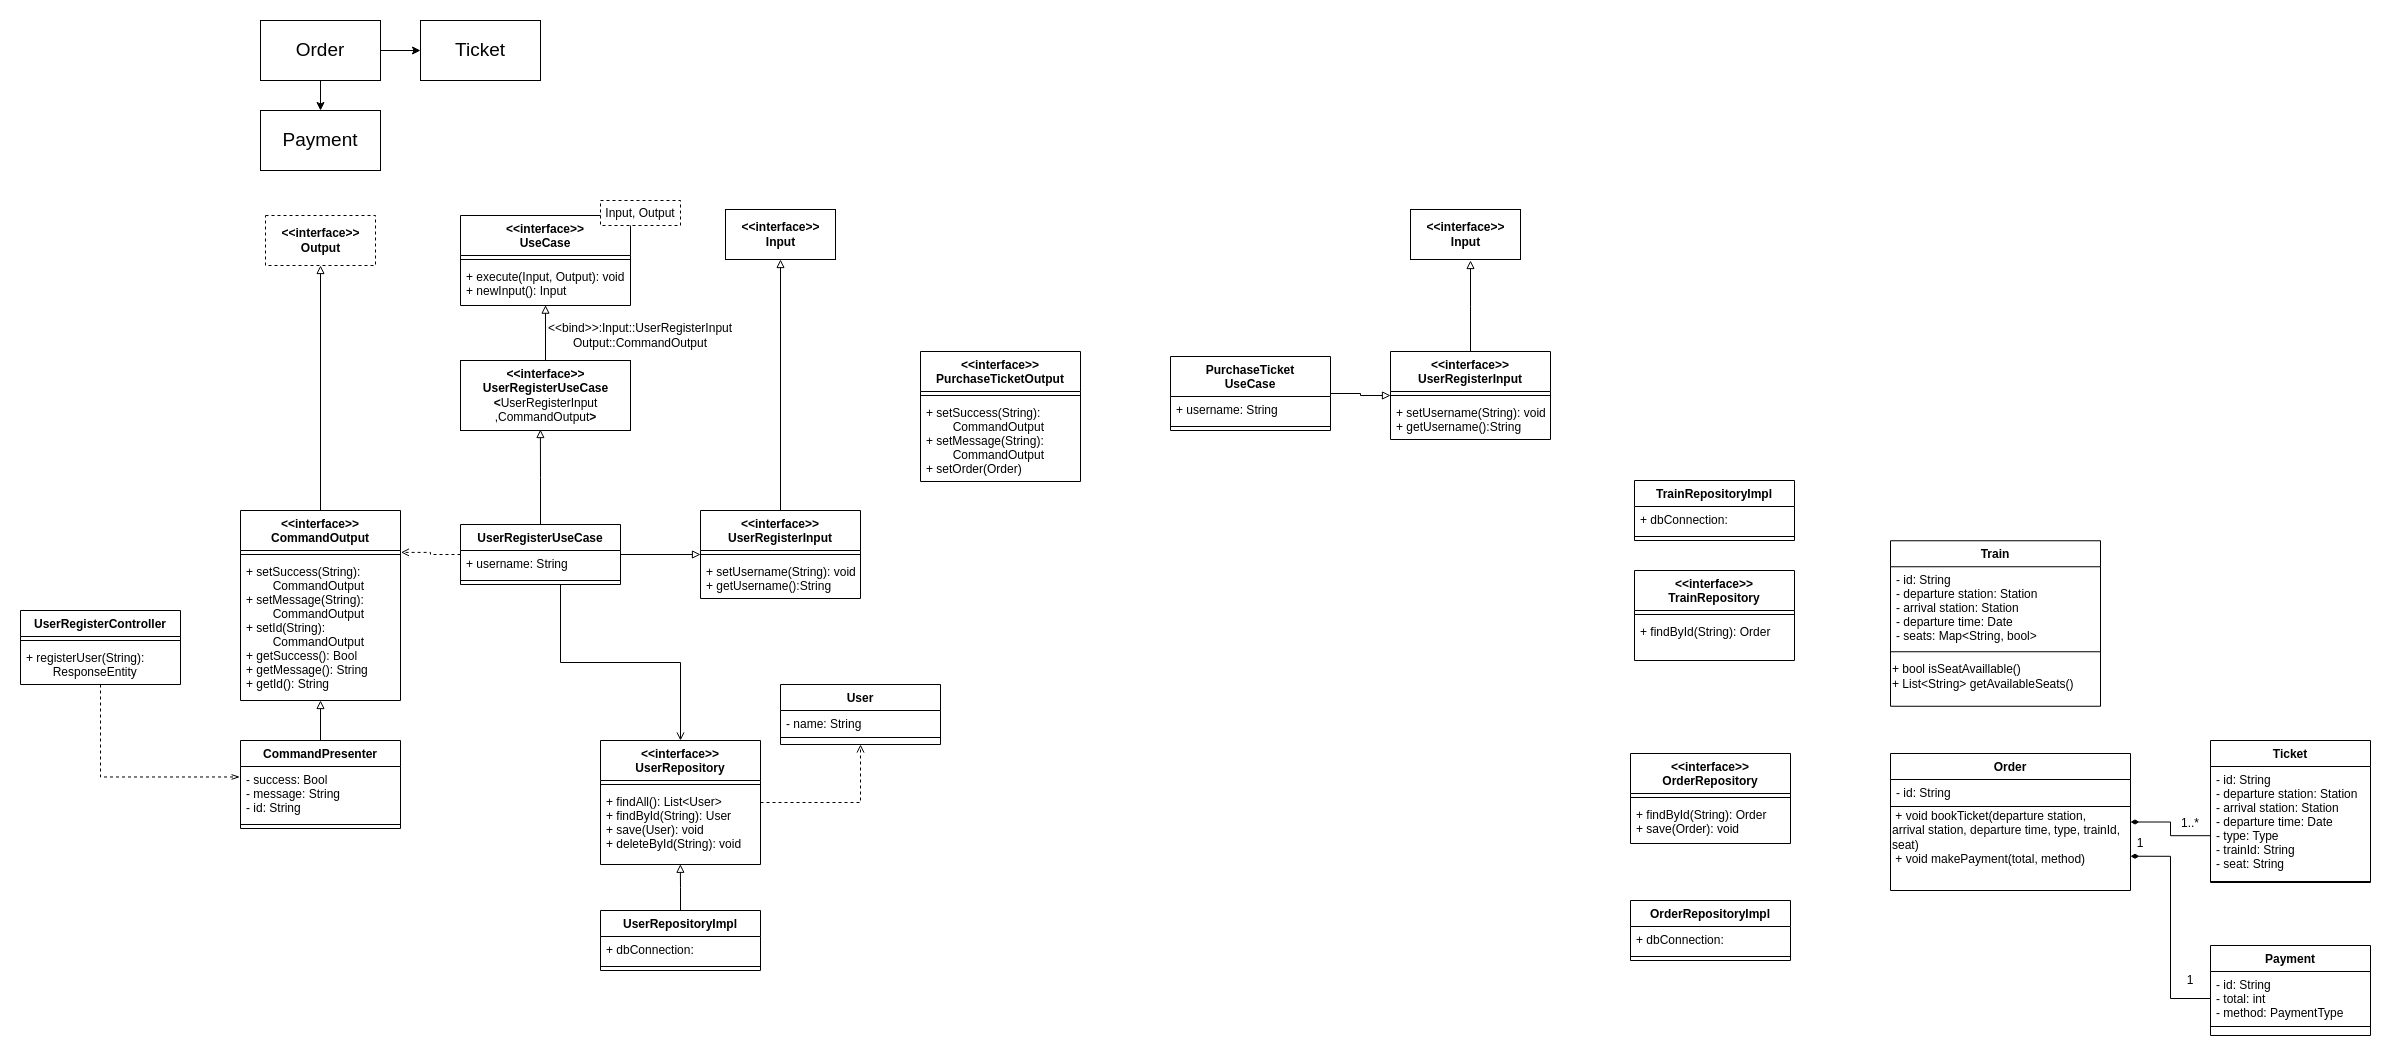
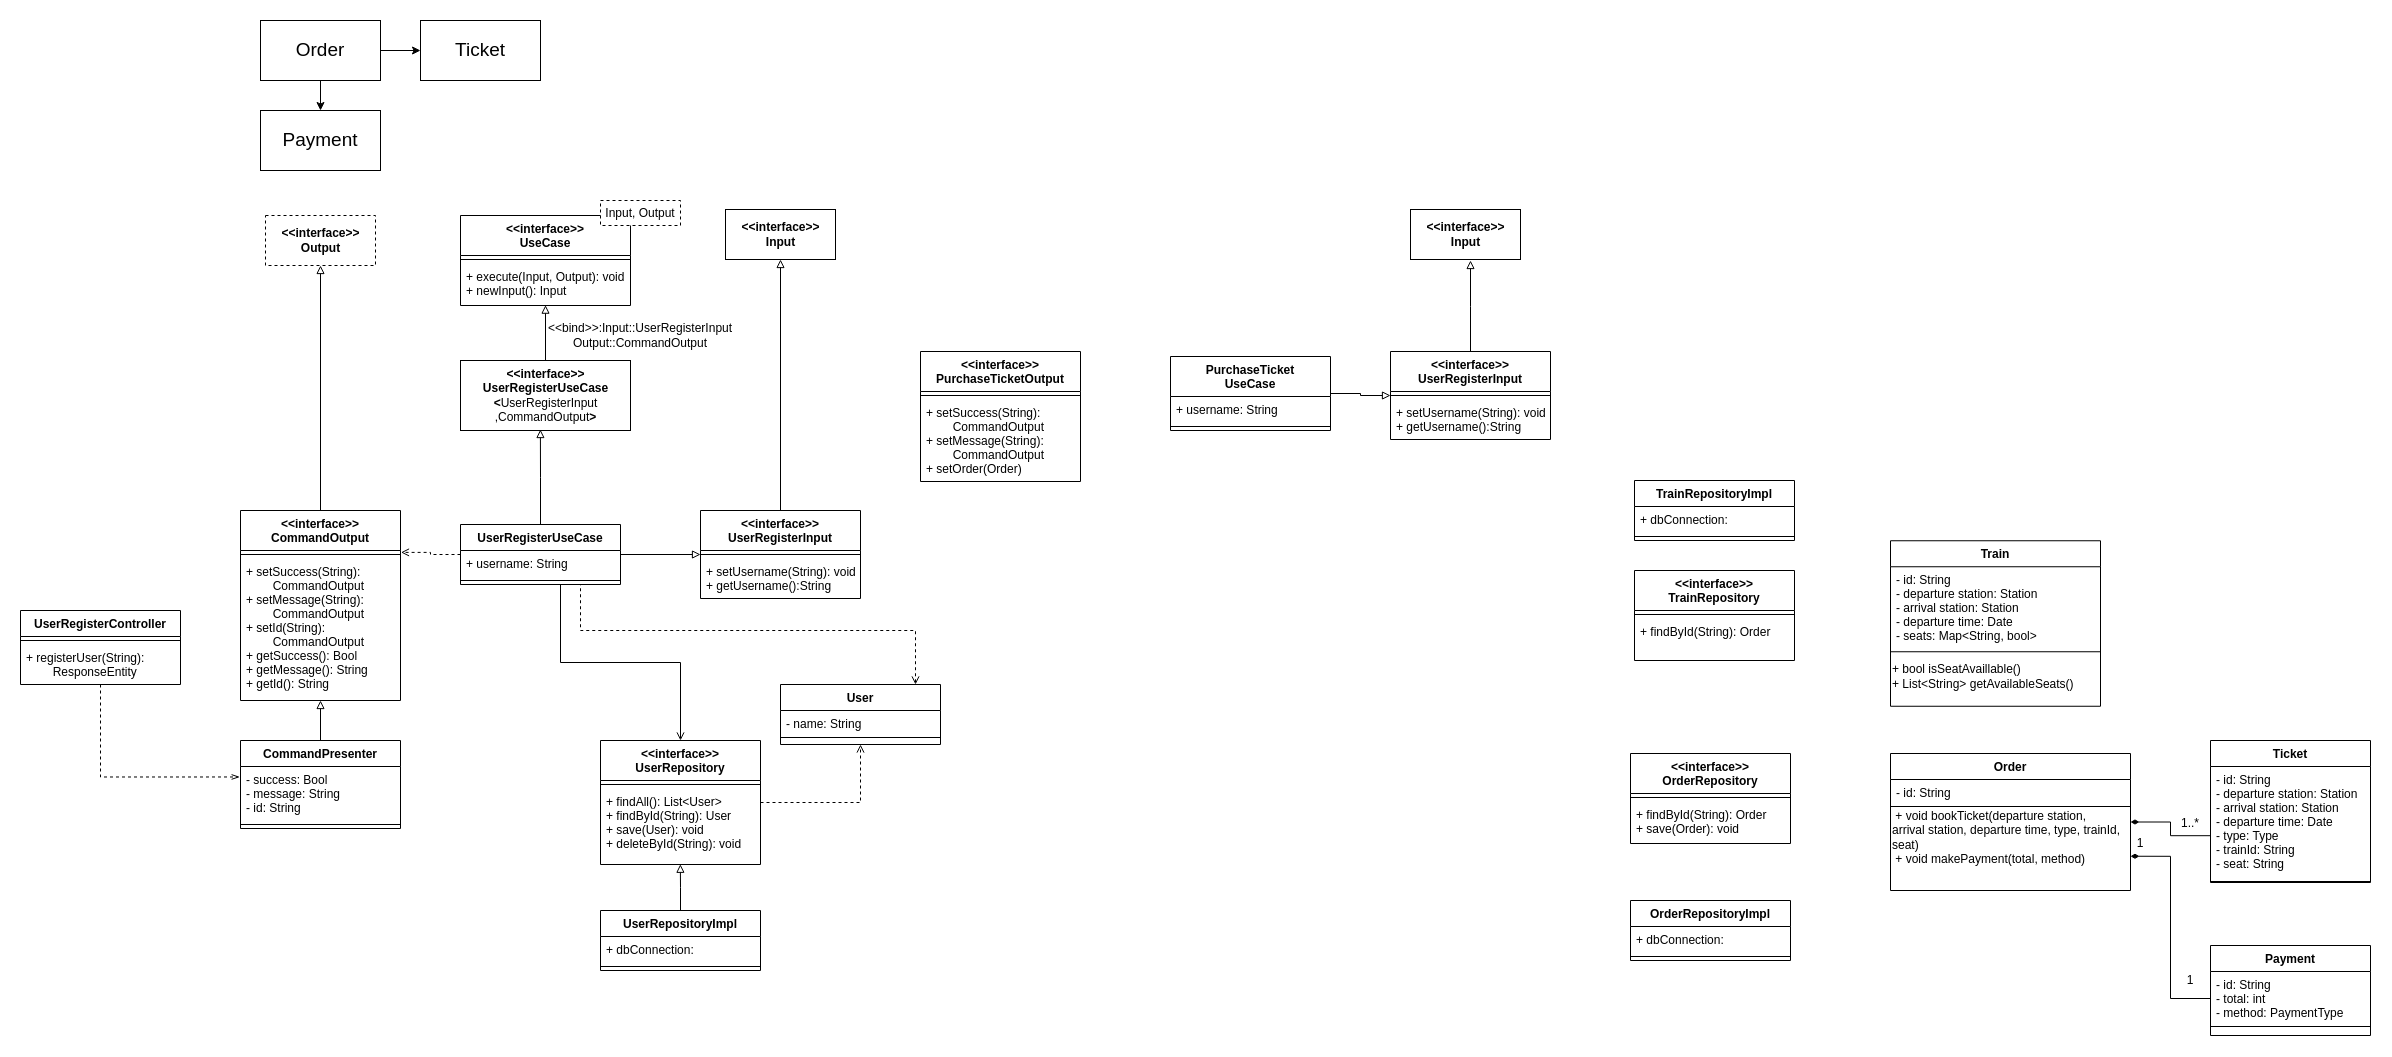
none -> (752, 631)
